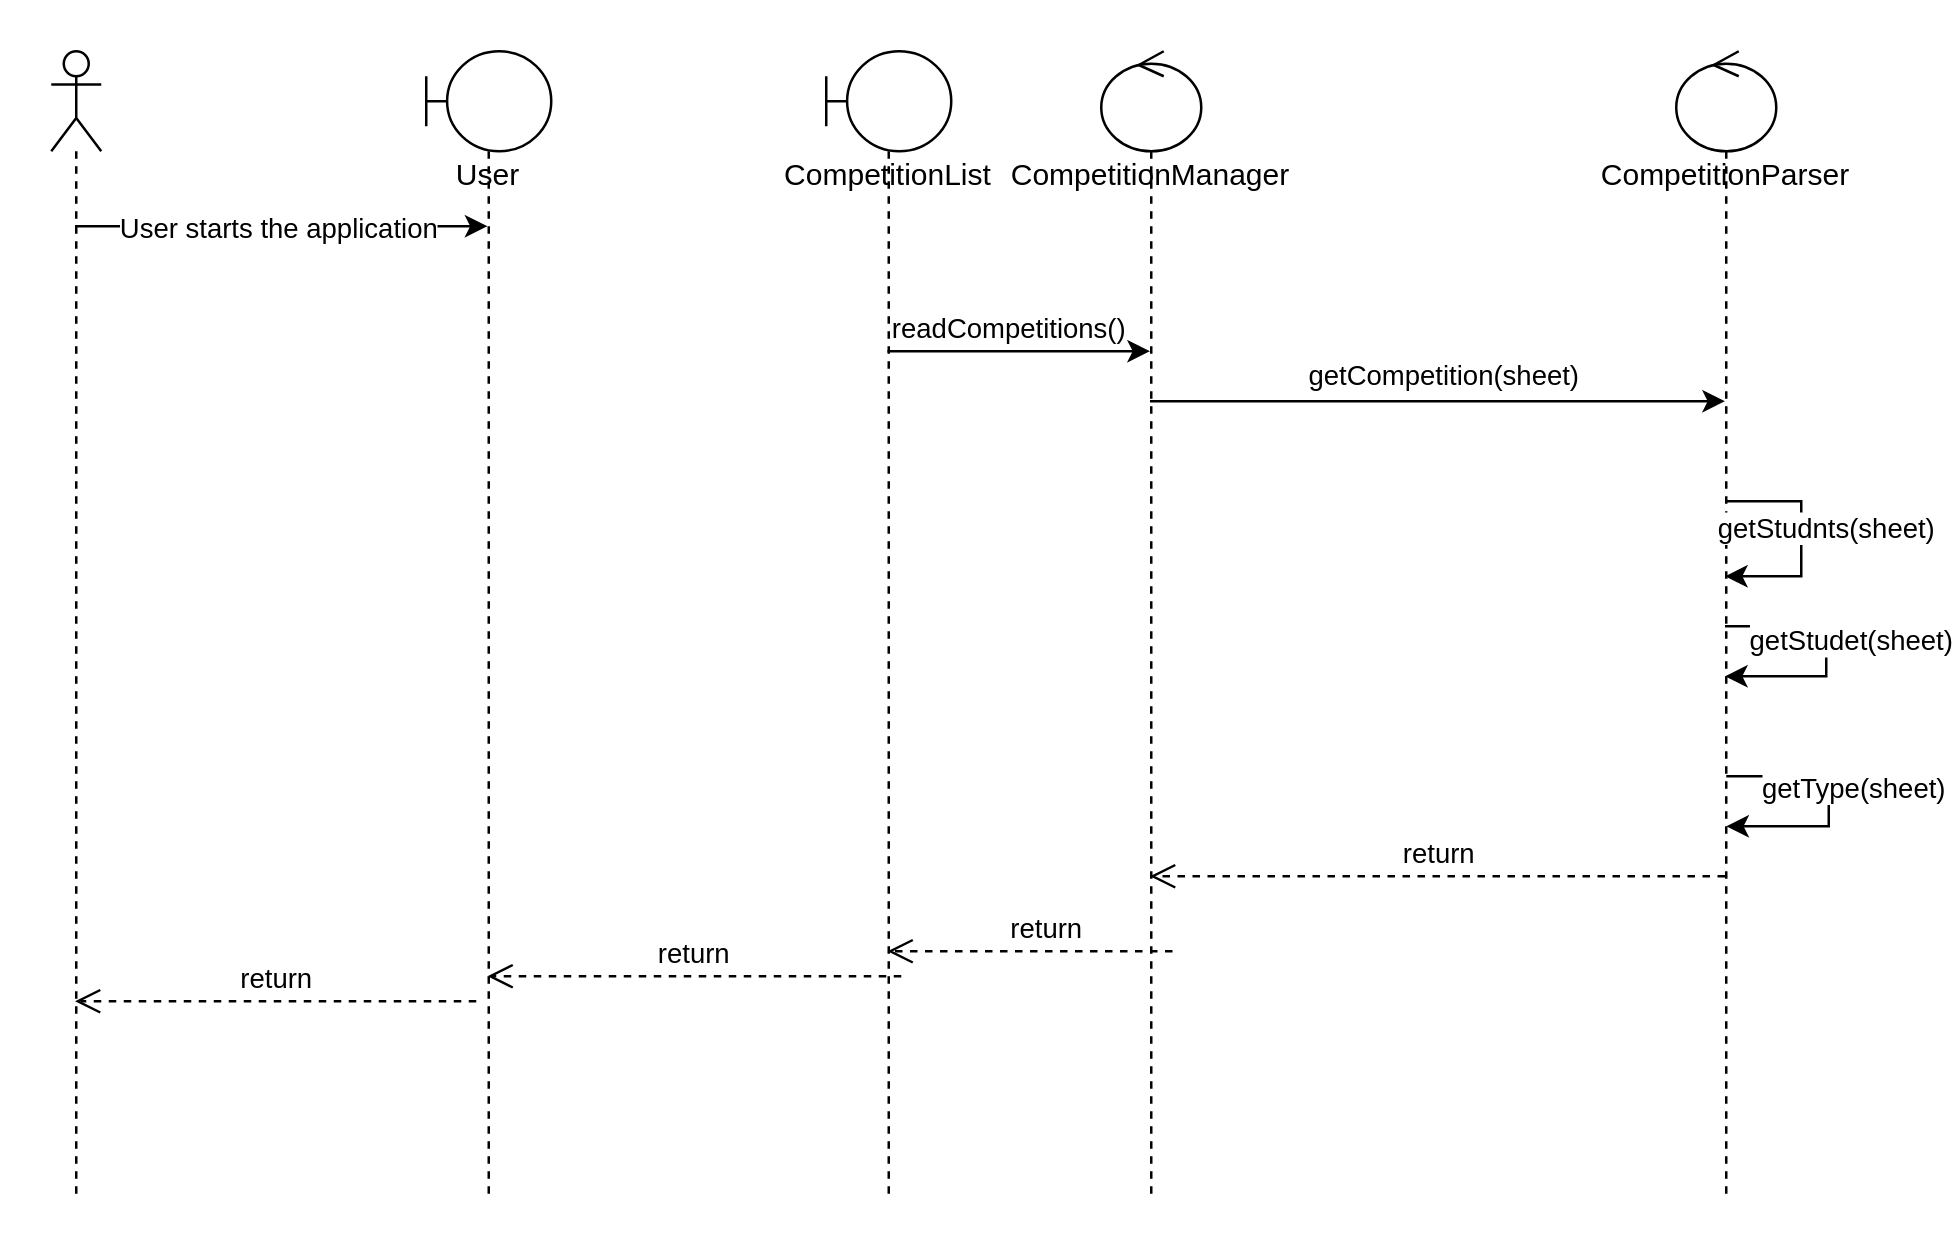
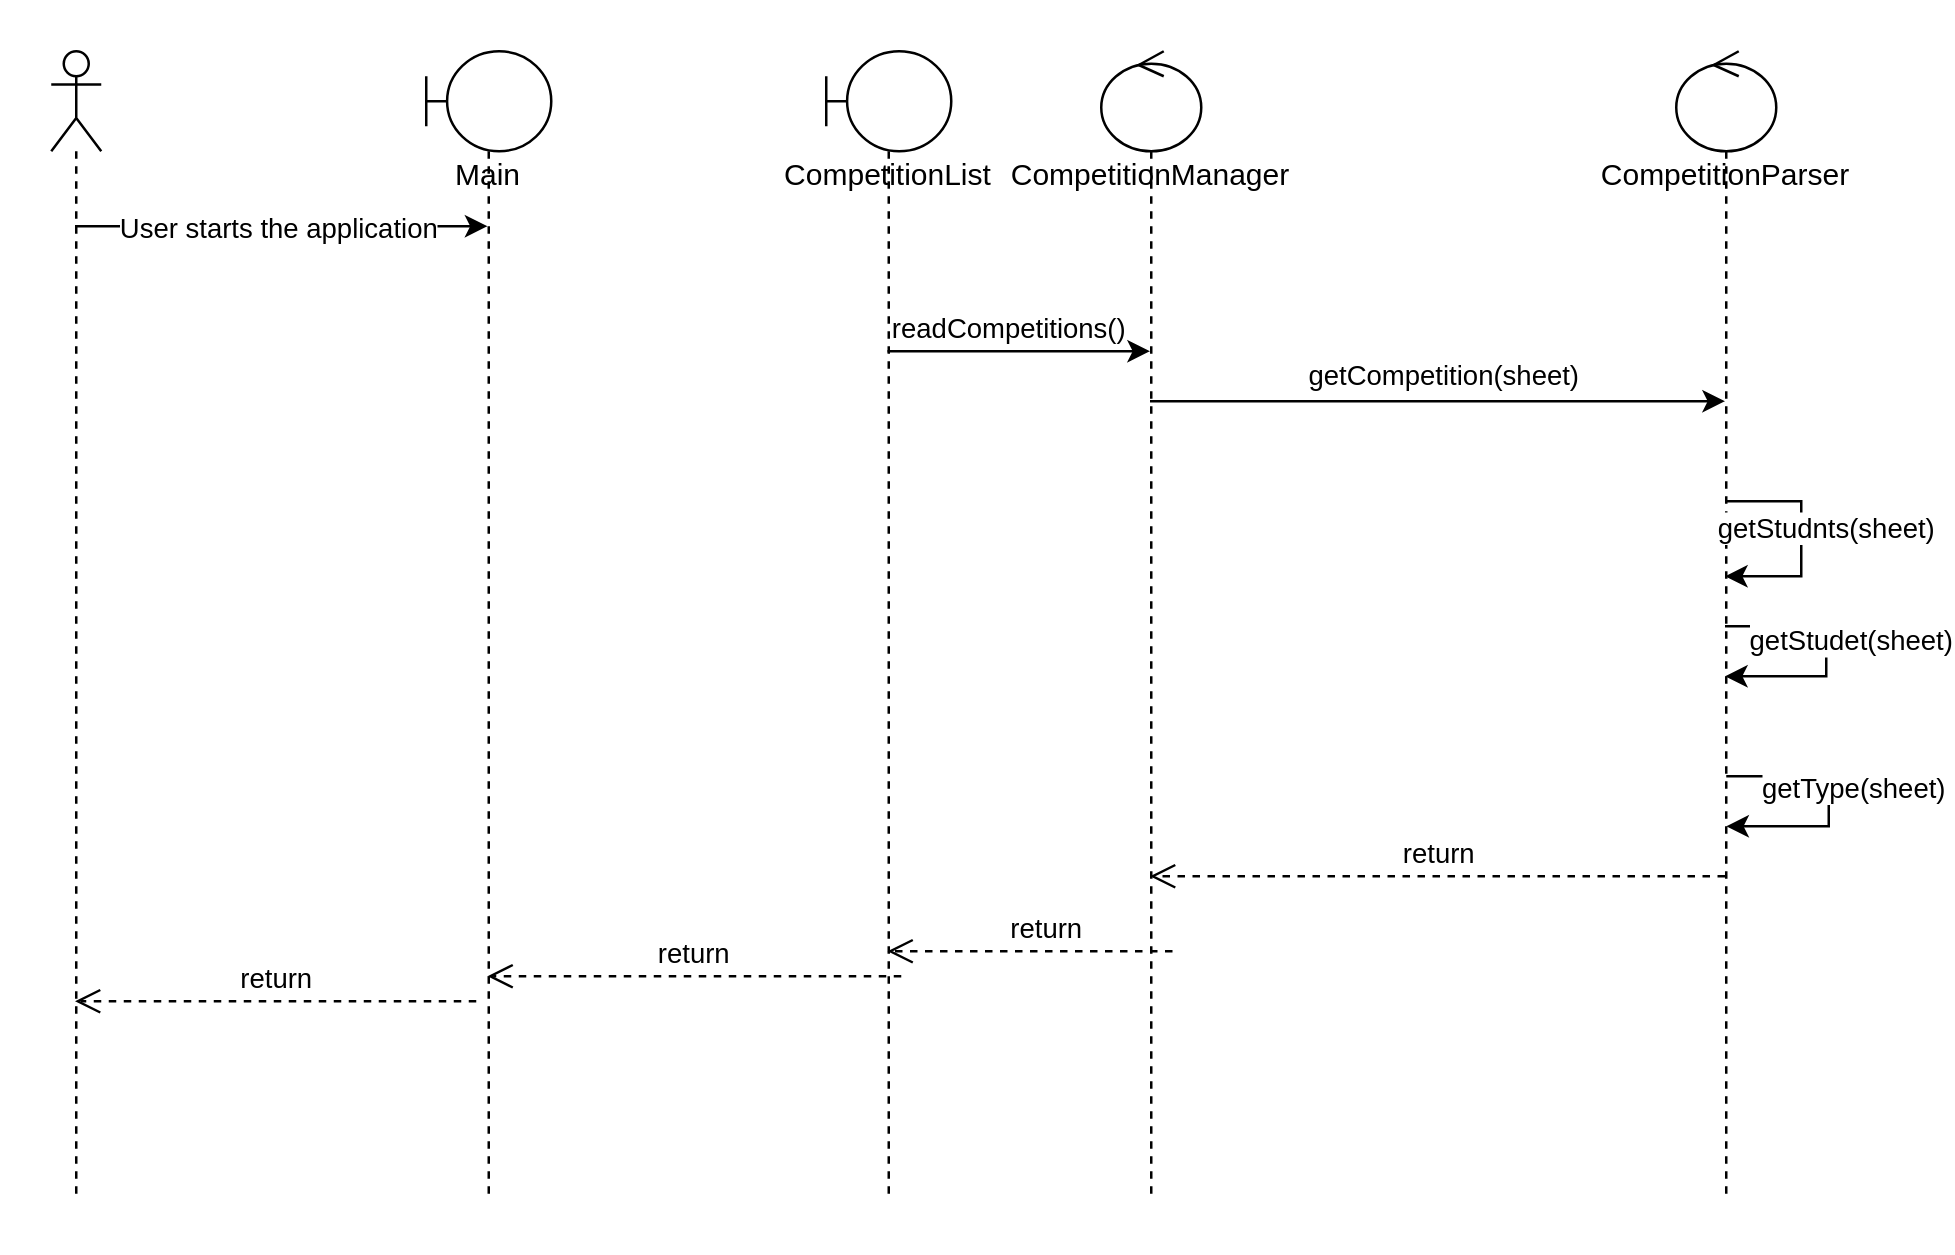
(489, 177) -> (489, 177)
